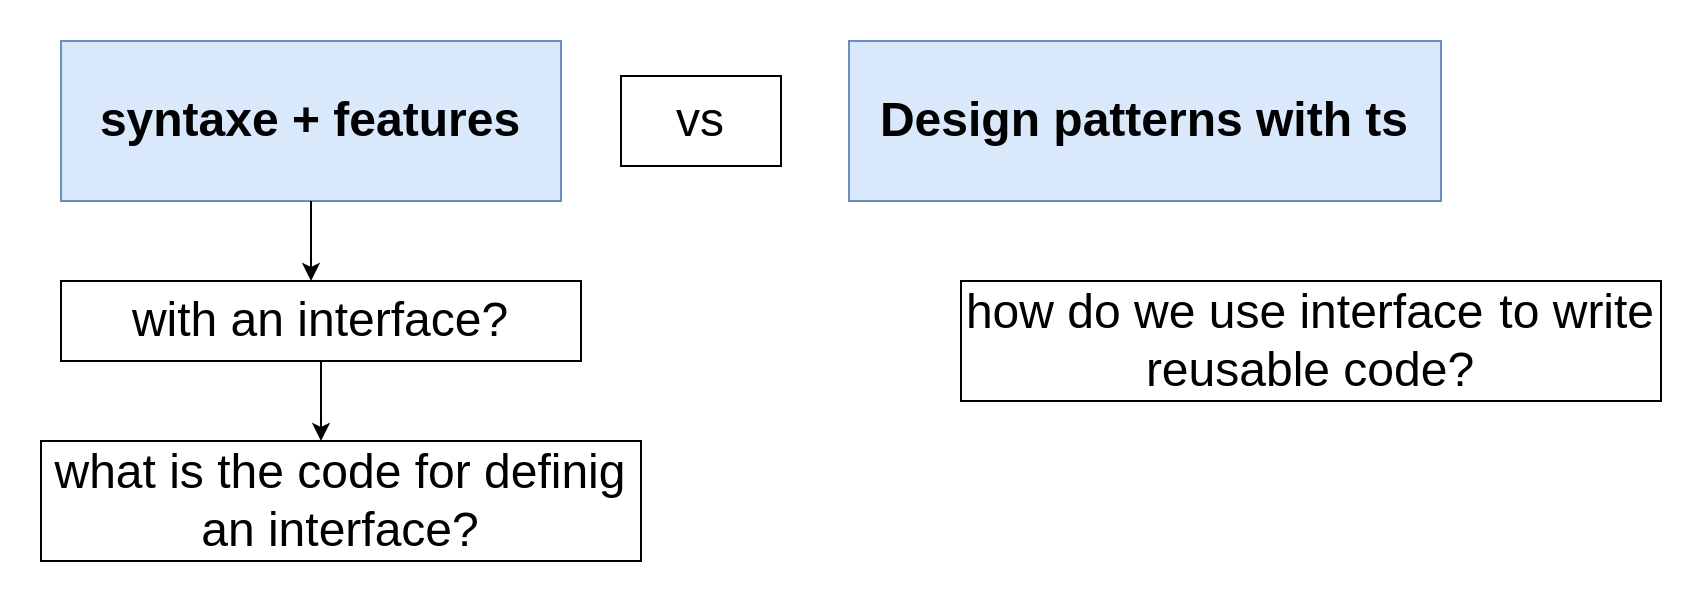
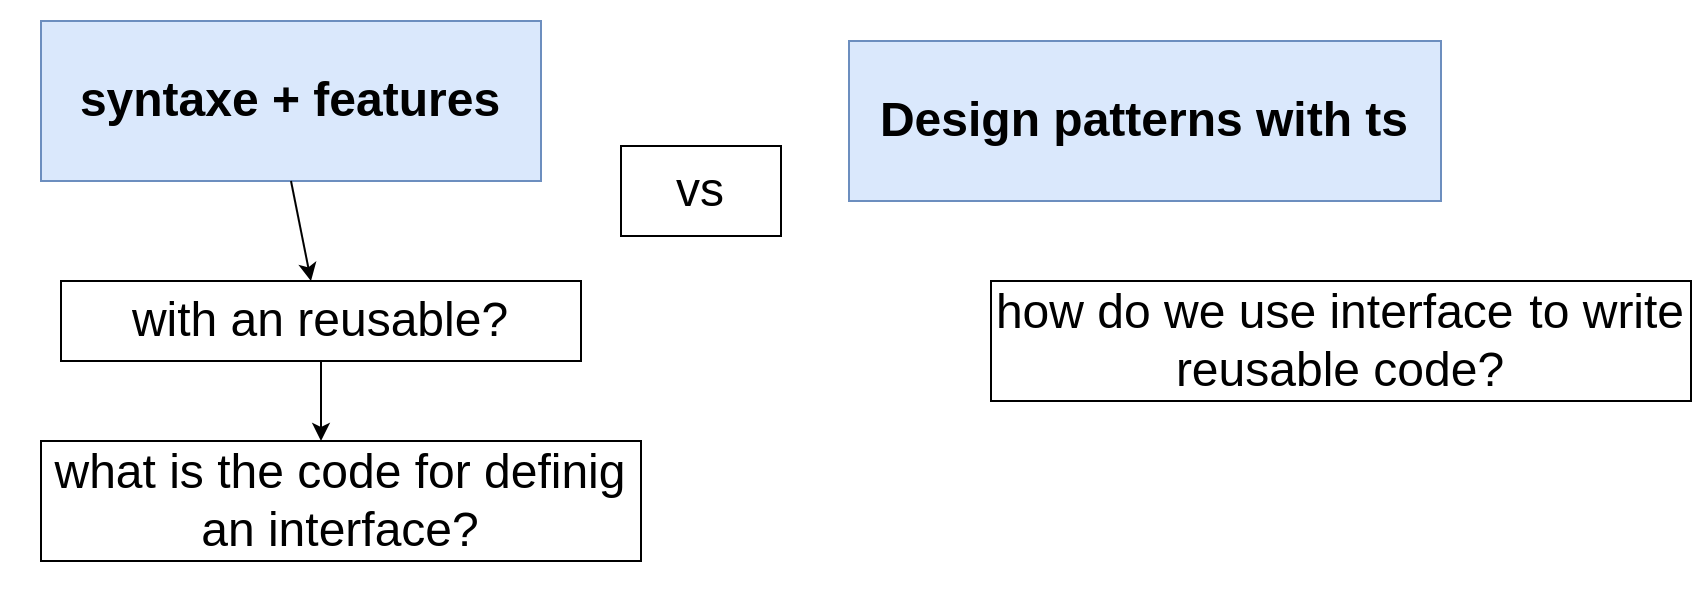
(311, 121) -> (291, 101)
(701, 121) -> (701, 191)
(321, 321) -> (321, 321)
(1311, 341) -> (1341, 341)
